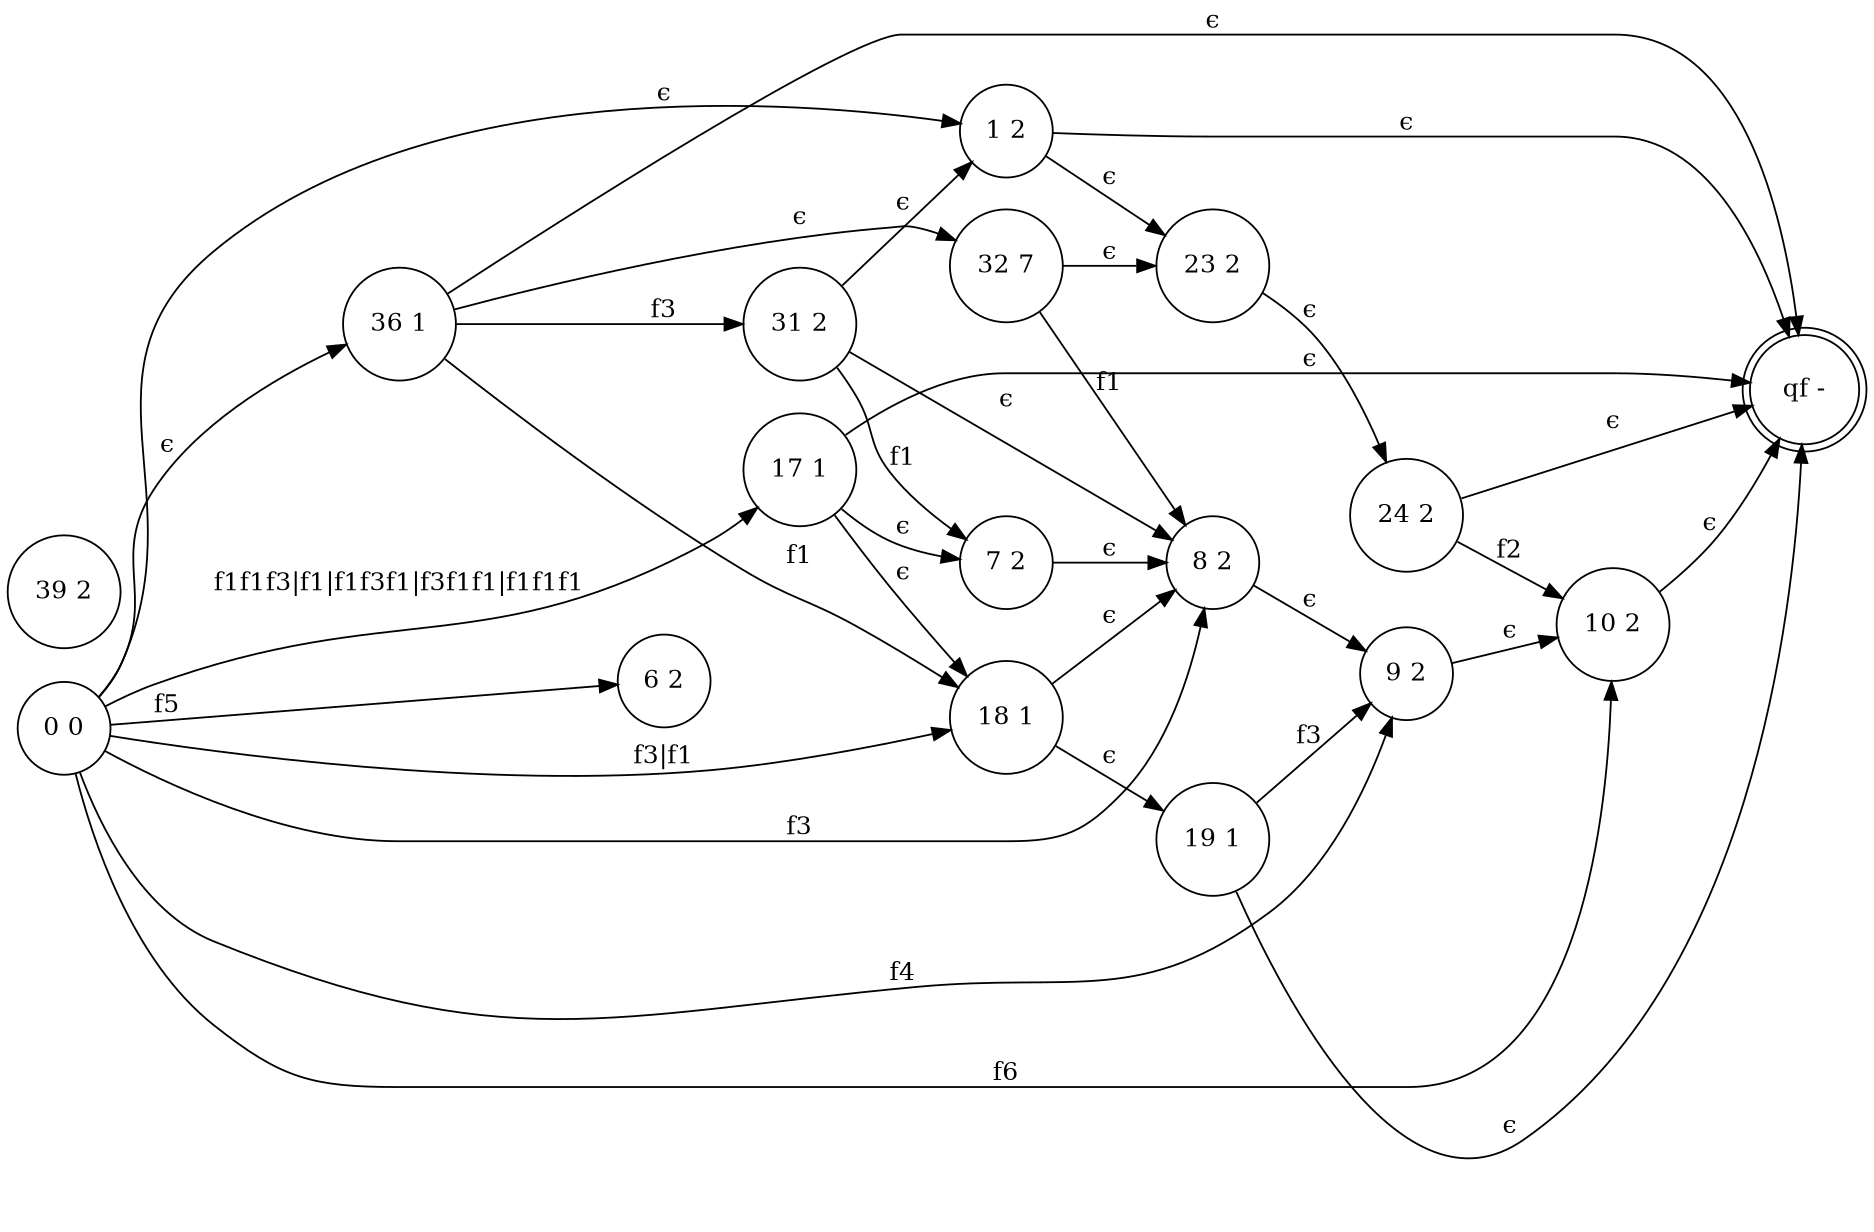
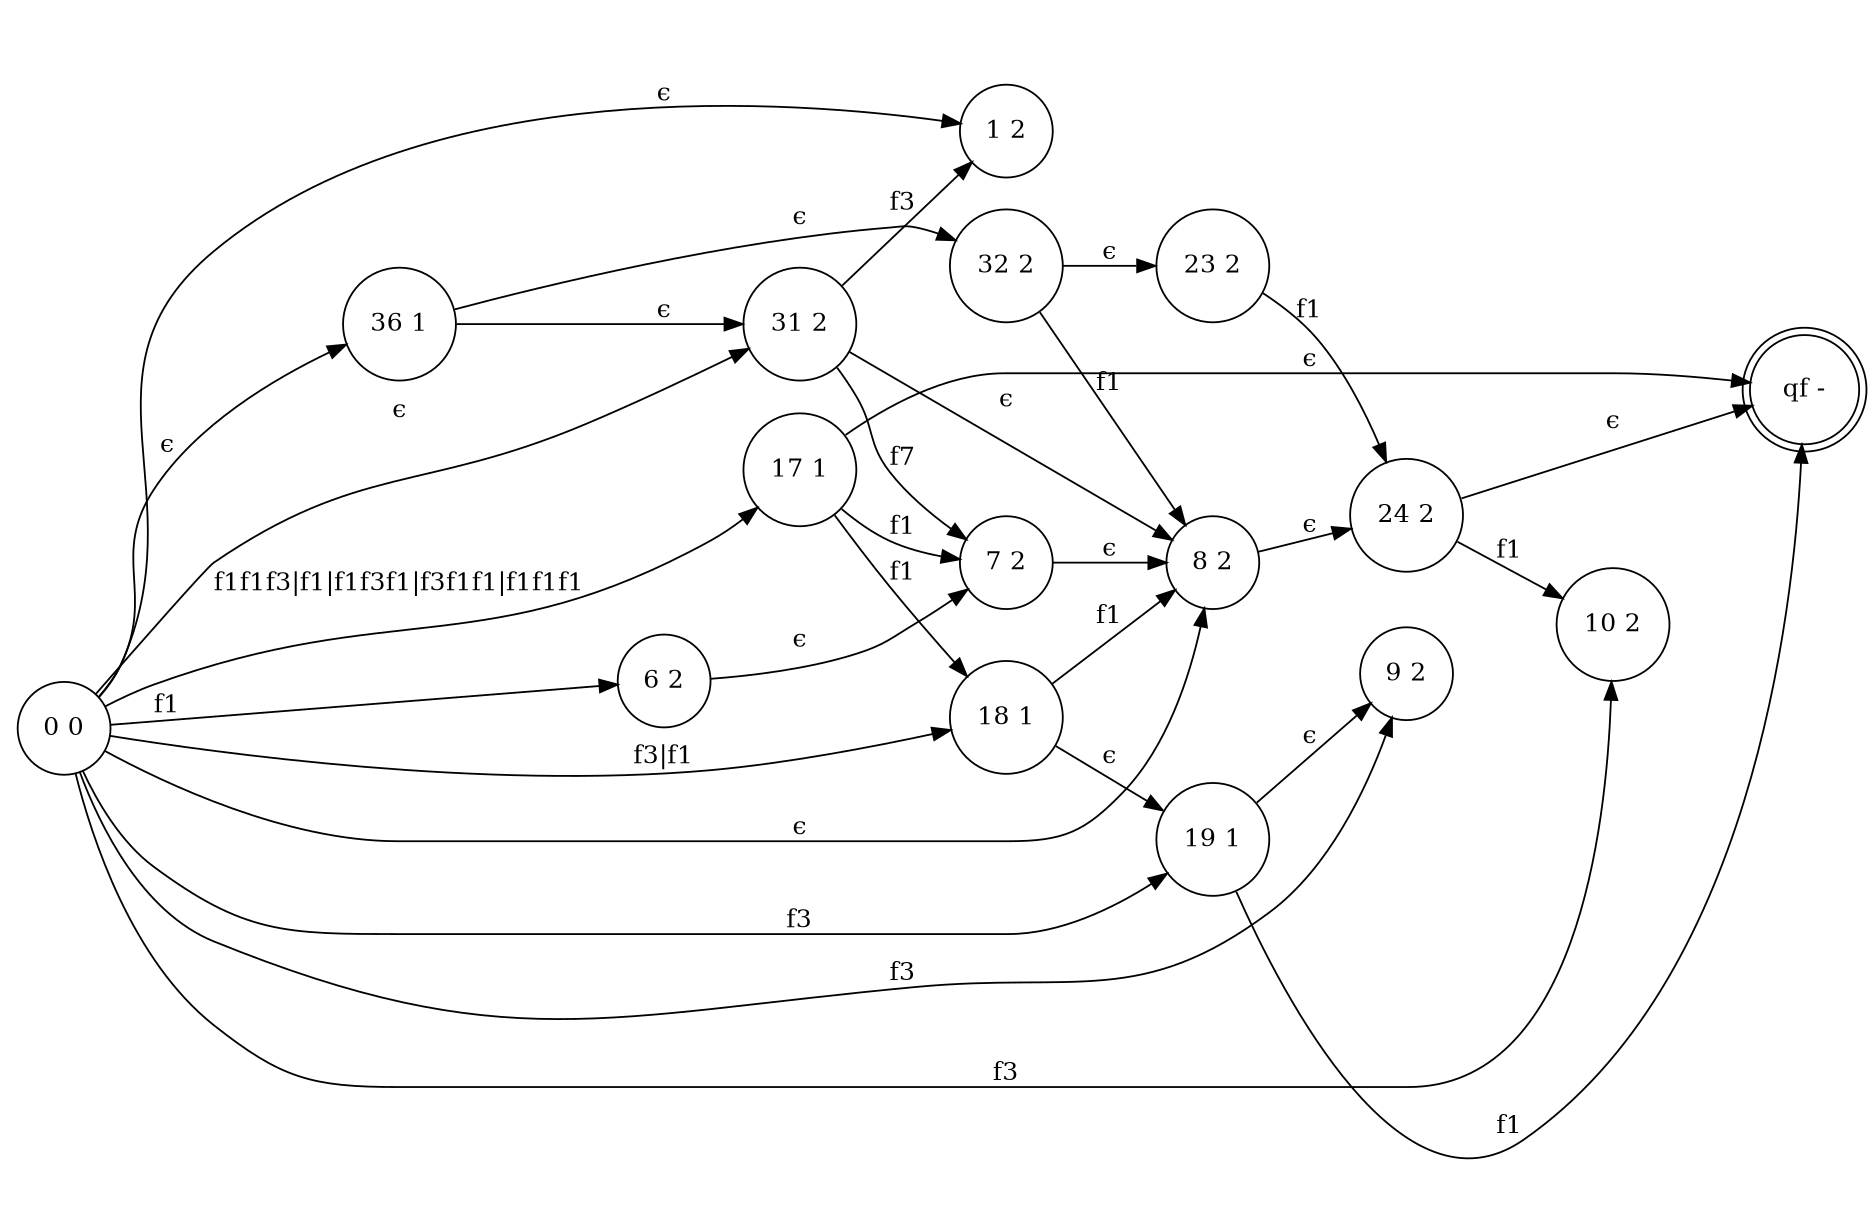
(1178, 35) -> none
(1466, 137) -> none
(1097, 190) -> none
(903, 203) -> (903, 203)
(1006, 266) -> (1006, 266)
(664, 310) -> (664, 310)
(1310, 310) -> (1310, 310)
(903, 458) -> (903, 458)
none -> (388, 483)
(903, 527) -> (903, 527)
(1723, 530) -> none
(684, 533) -> none
(1510, 551) -> (1510, 551)
(903, 573) -> (903, 573)
(64, 592) -> none
(1302, 613) -> (1295, 543)
(1110, 616) -> (1110, 616)
(1496, 652) -> none
none -> (838, 659)
(167, 706) -> (167, 706)
(1310, 737) -> (1310, 737)
(800, 828) -> (800, 828)
none -> (590, 934)
(903, 973) -> (903, 973)
(1006, 1073) -> (1006, 1073)
(1510, 1126) -> (1510, 1126)
